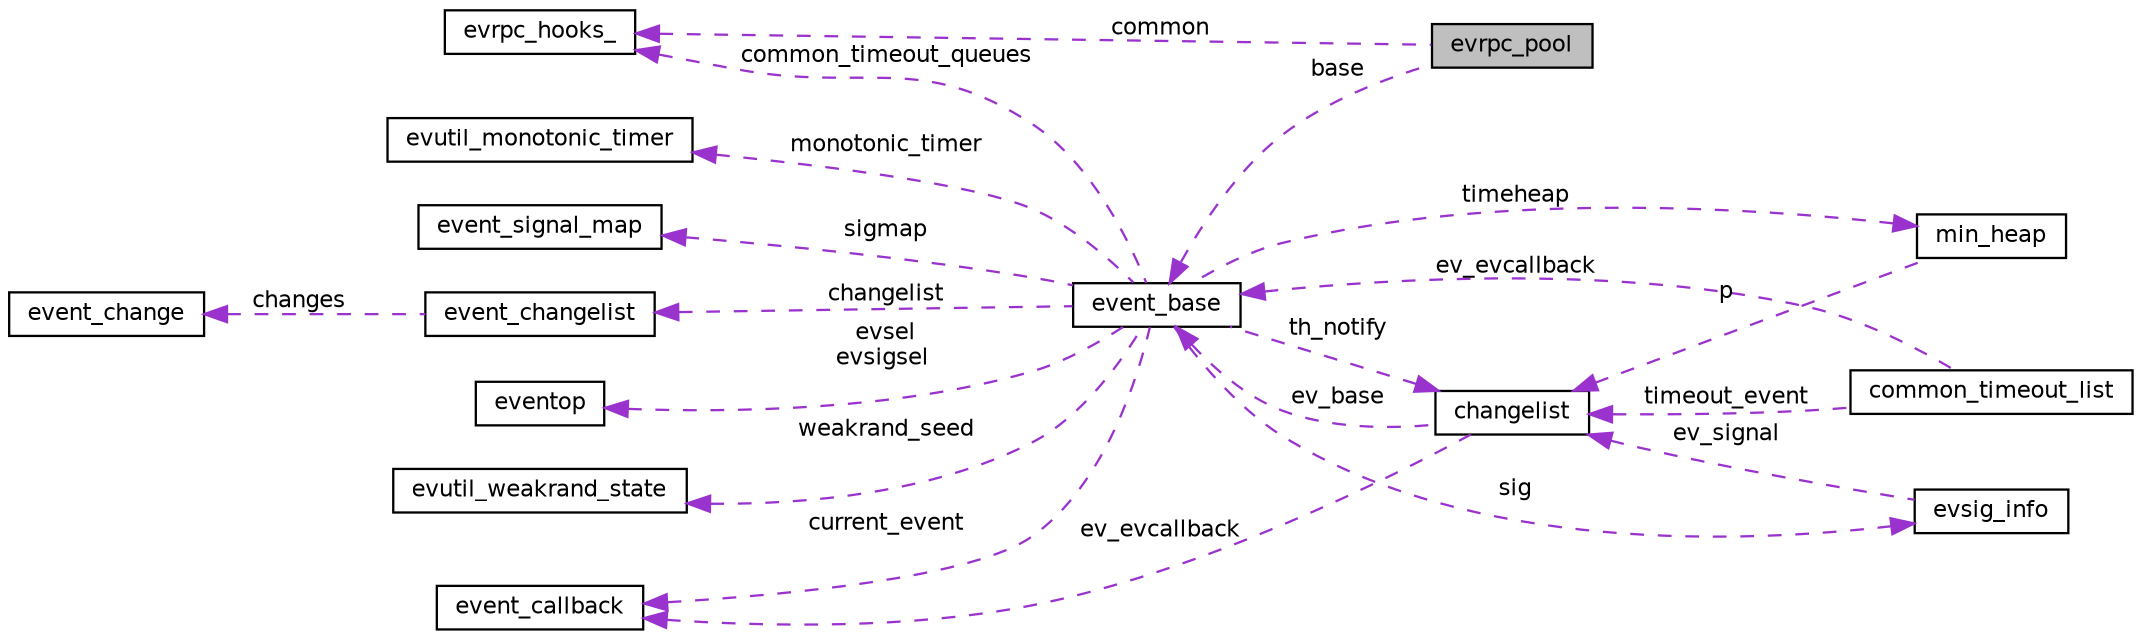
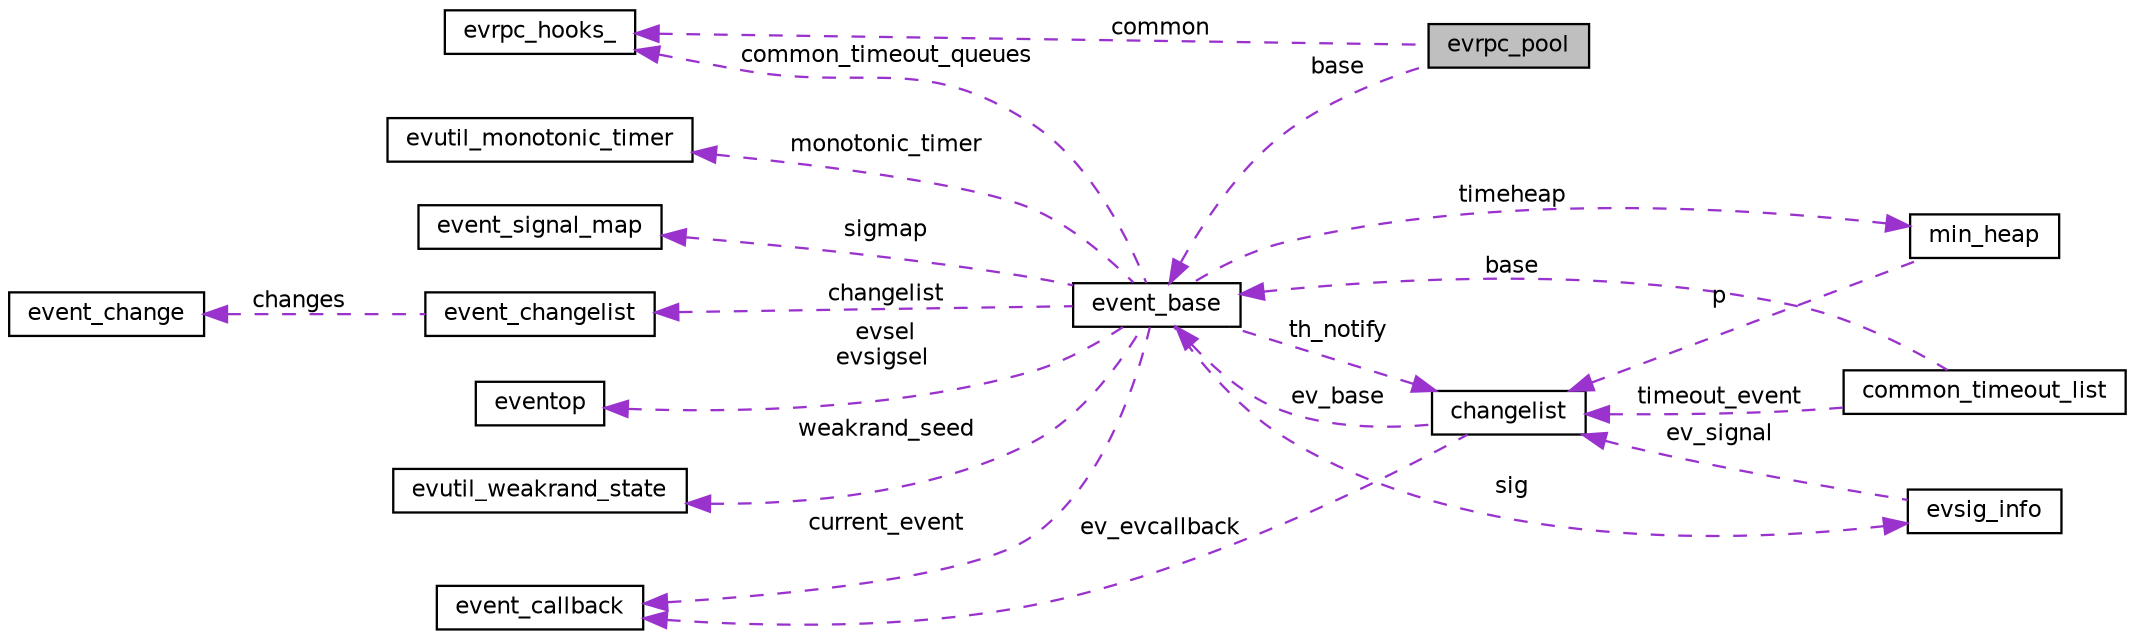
(1512, 267) -> (1509, 267)
